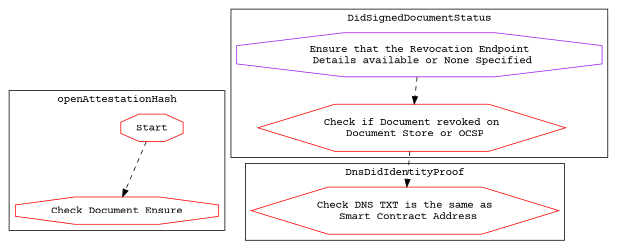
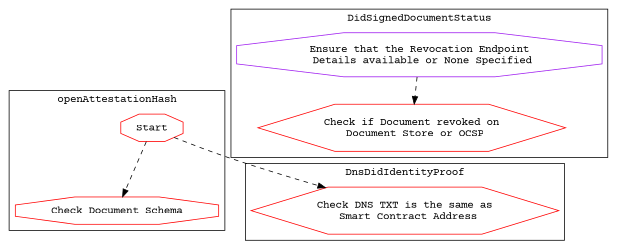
(408, 169) -> (263, 169)
(117, 211) -> (117, 211)
